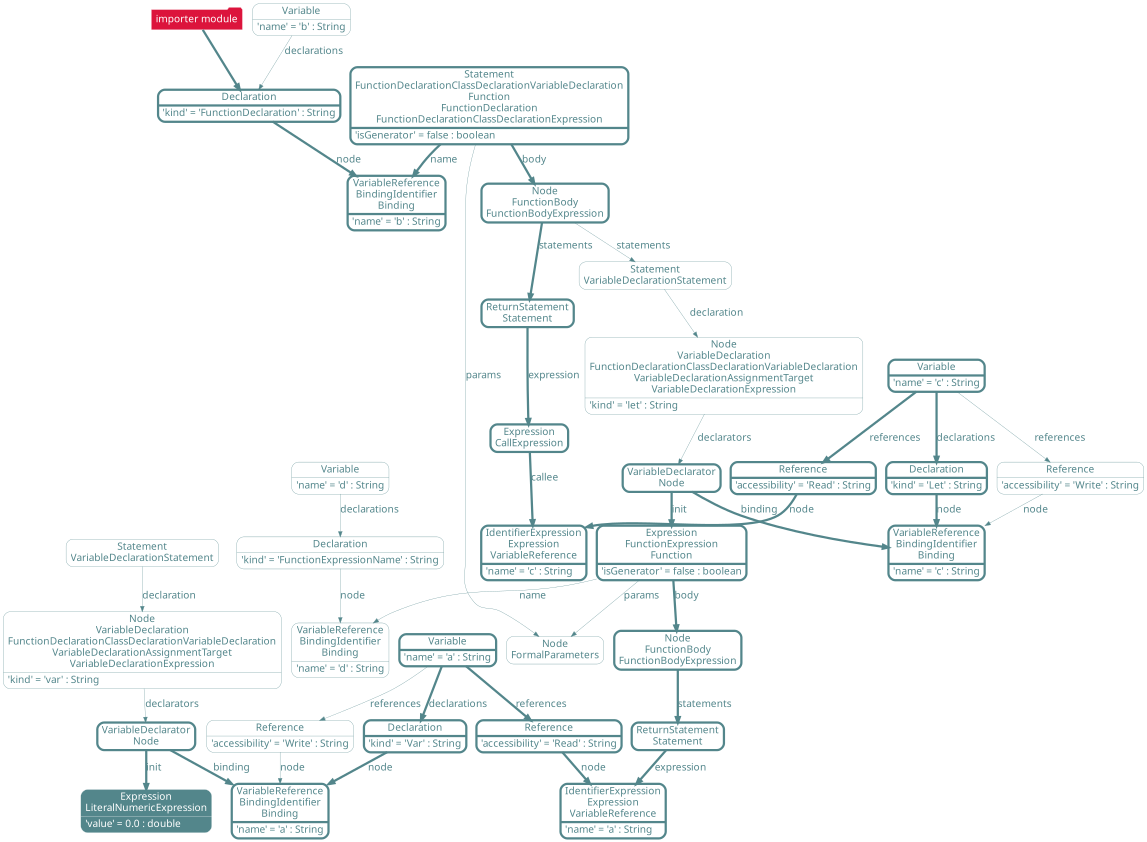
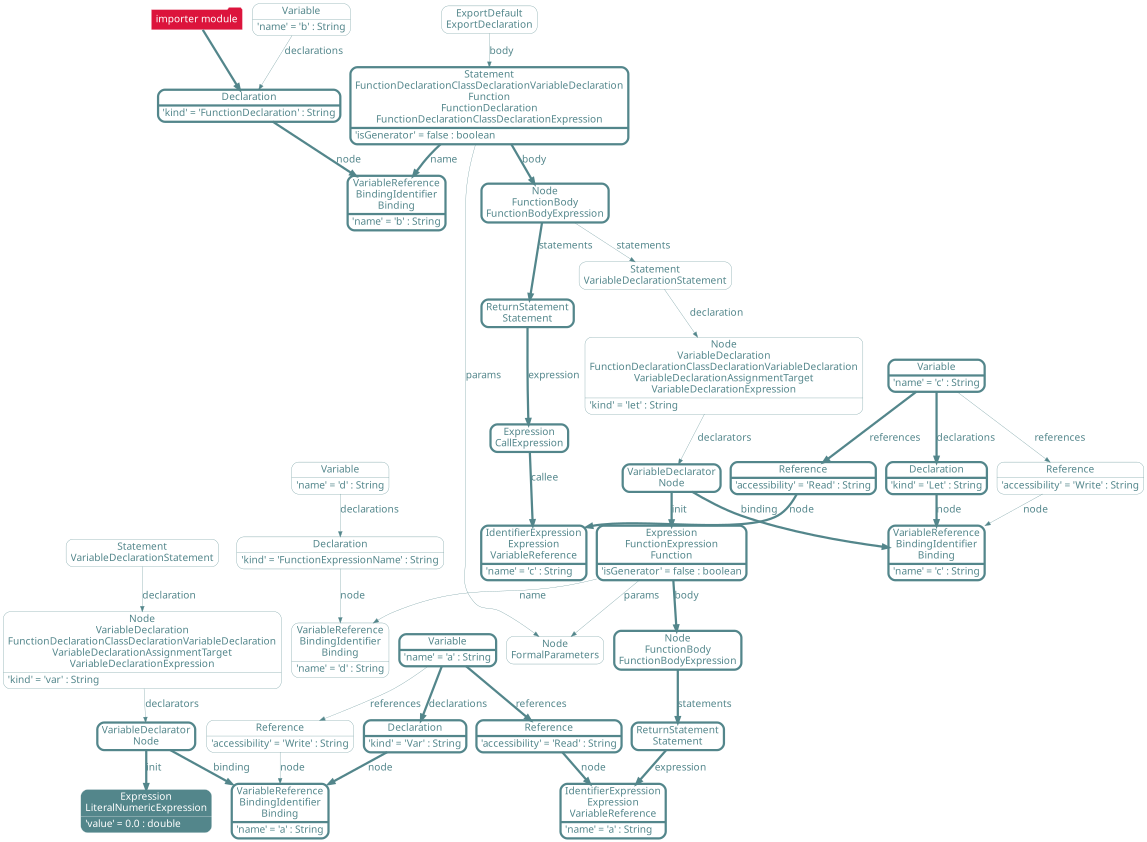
none -> (489, 20)
